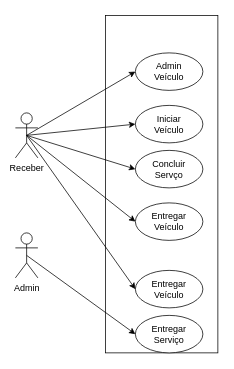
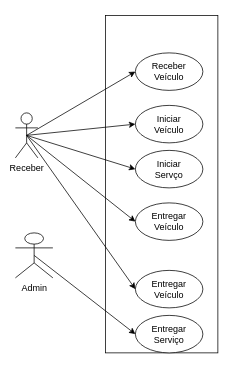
(169, 72) -> (169, 72)
(169, 169) -> (169, 169)
(27, 255) -> (34, 255)
